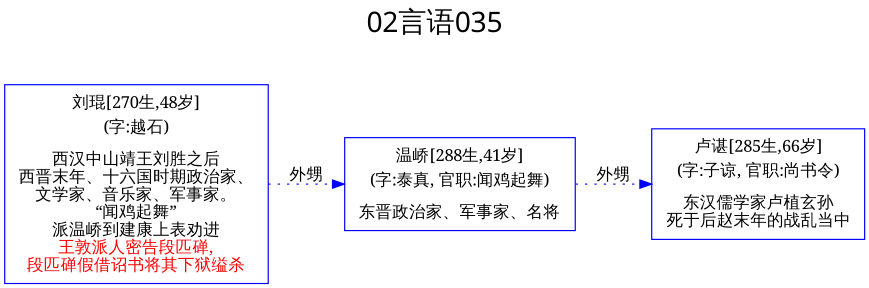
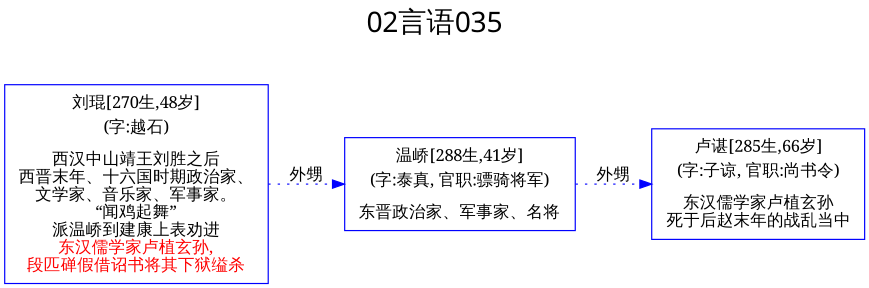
(460, 181) -> (460, 181)
(136, 248) -> (136, 248)
